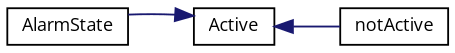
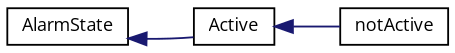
(152, 14) -> (170, 39)
